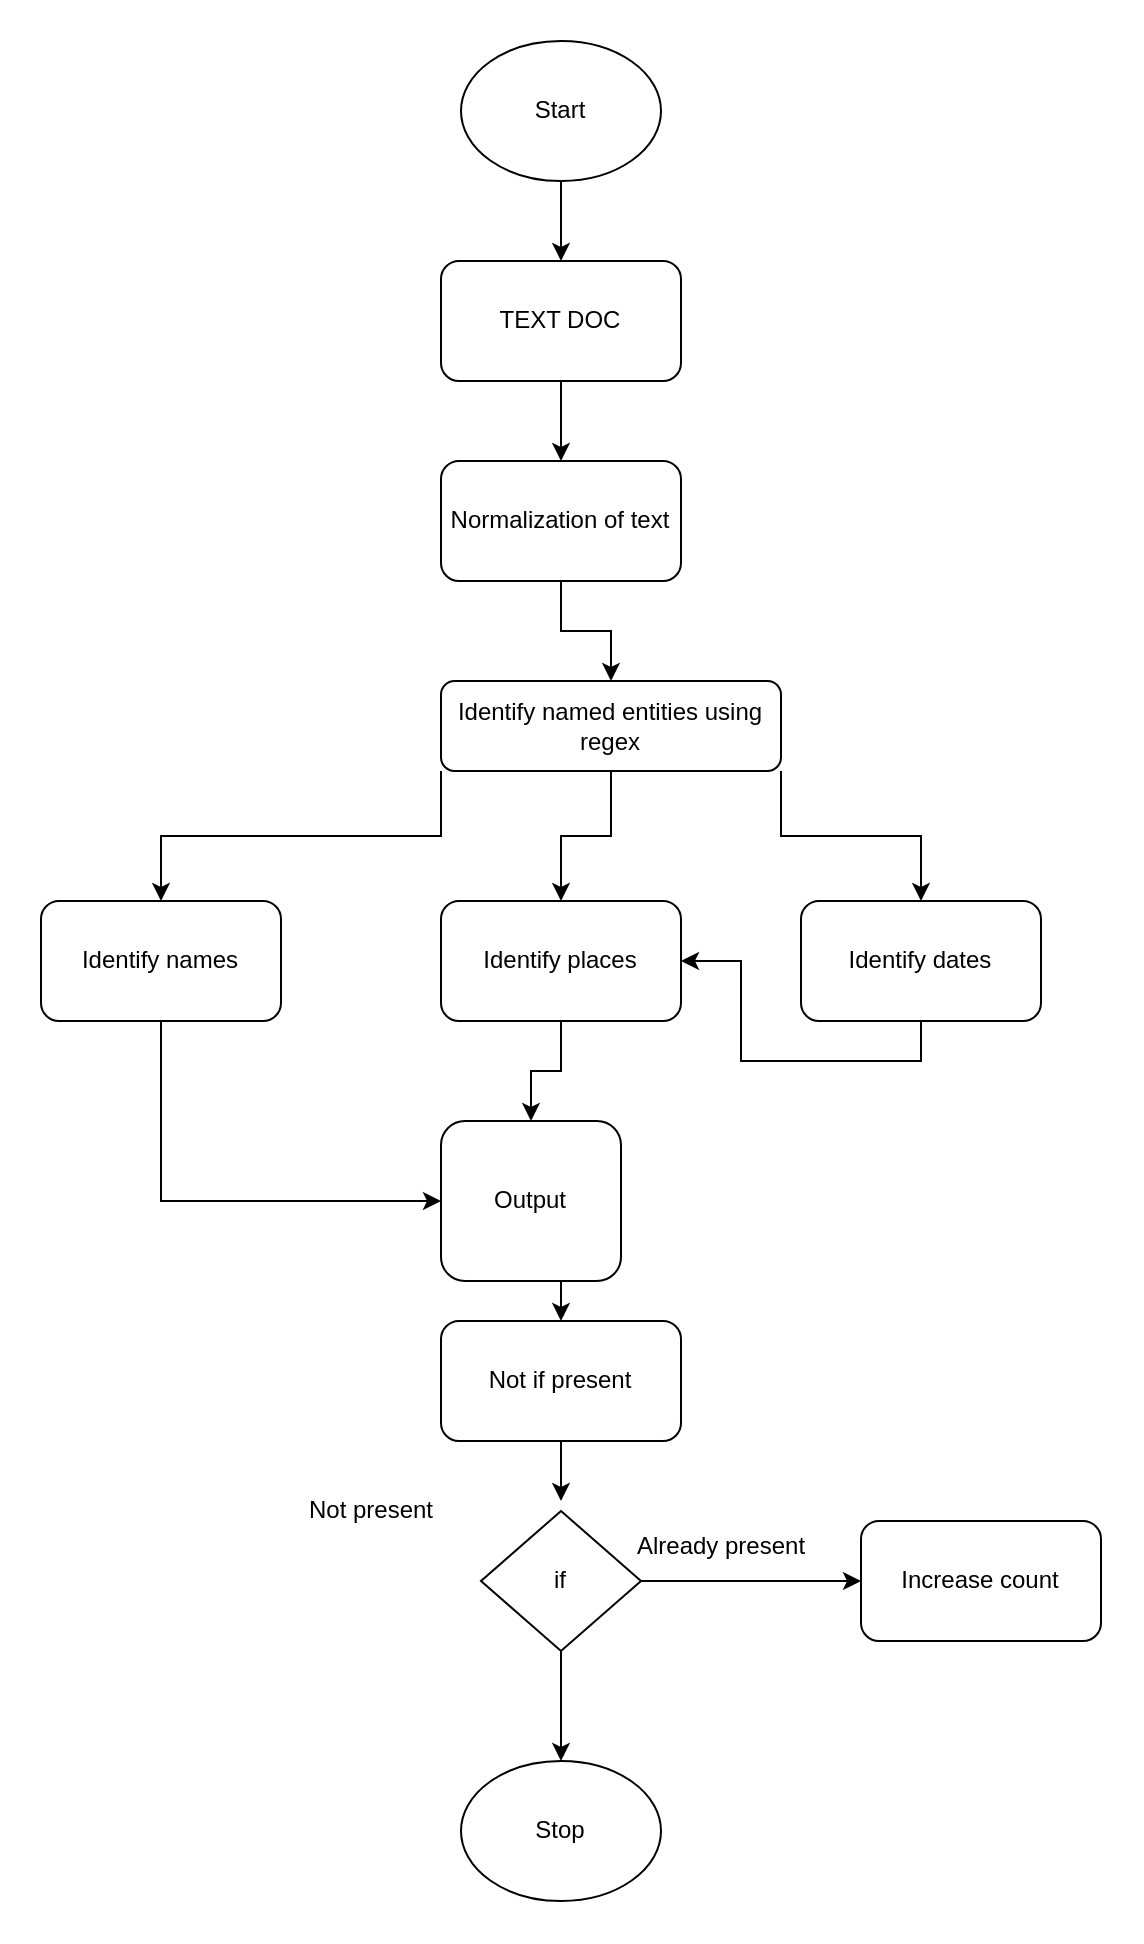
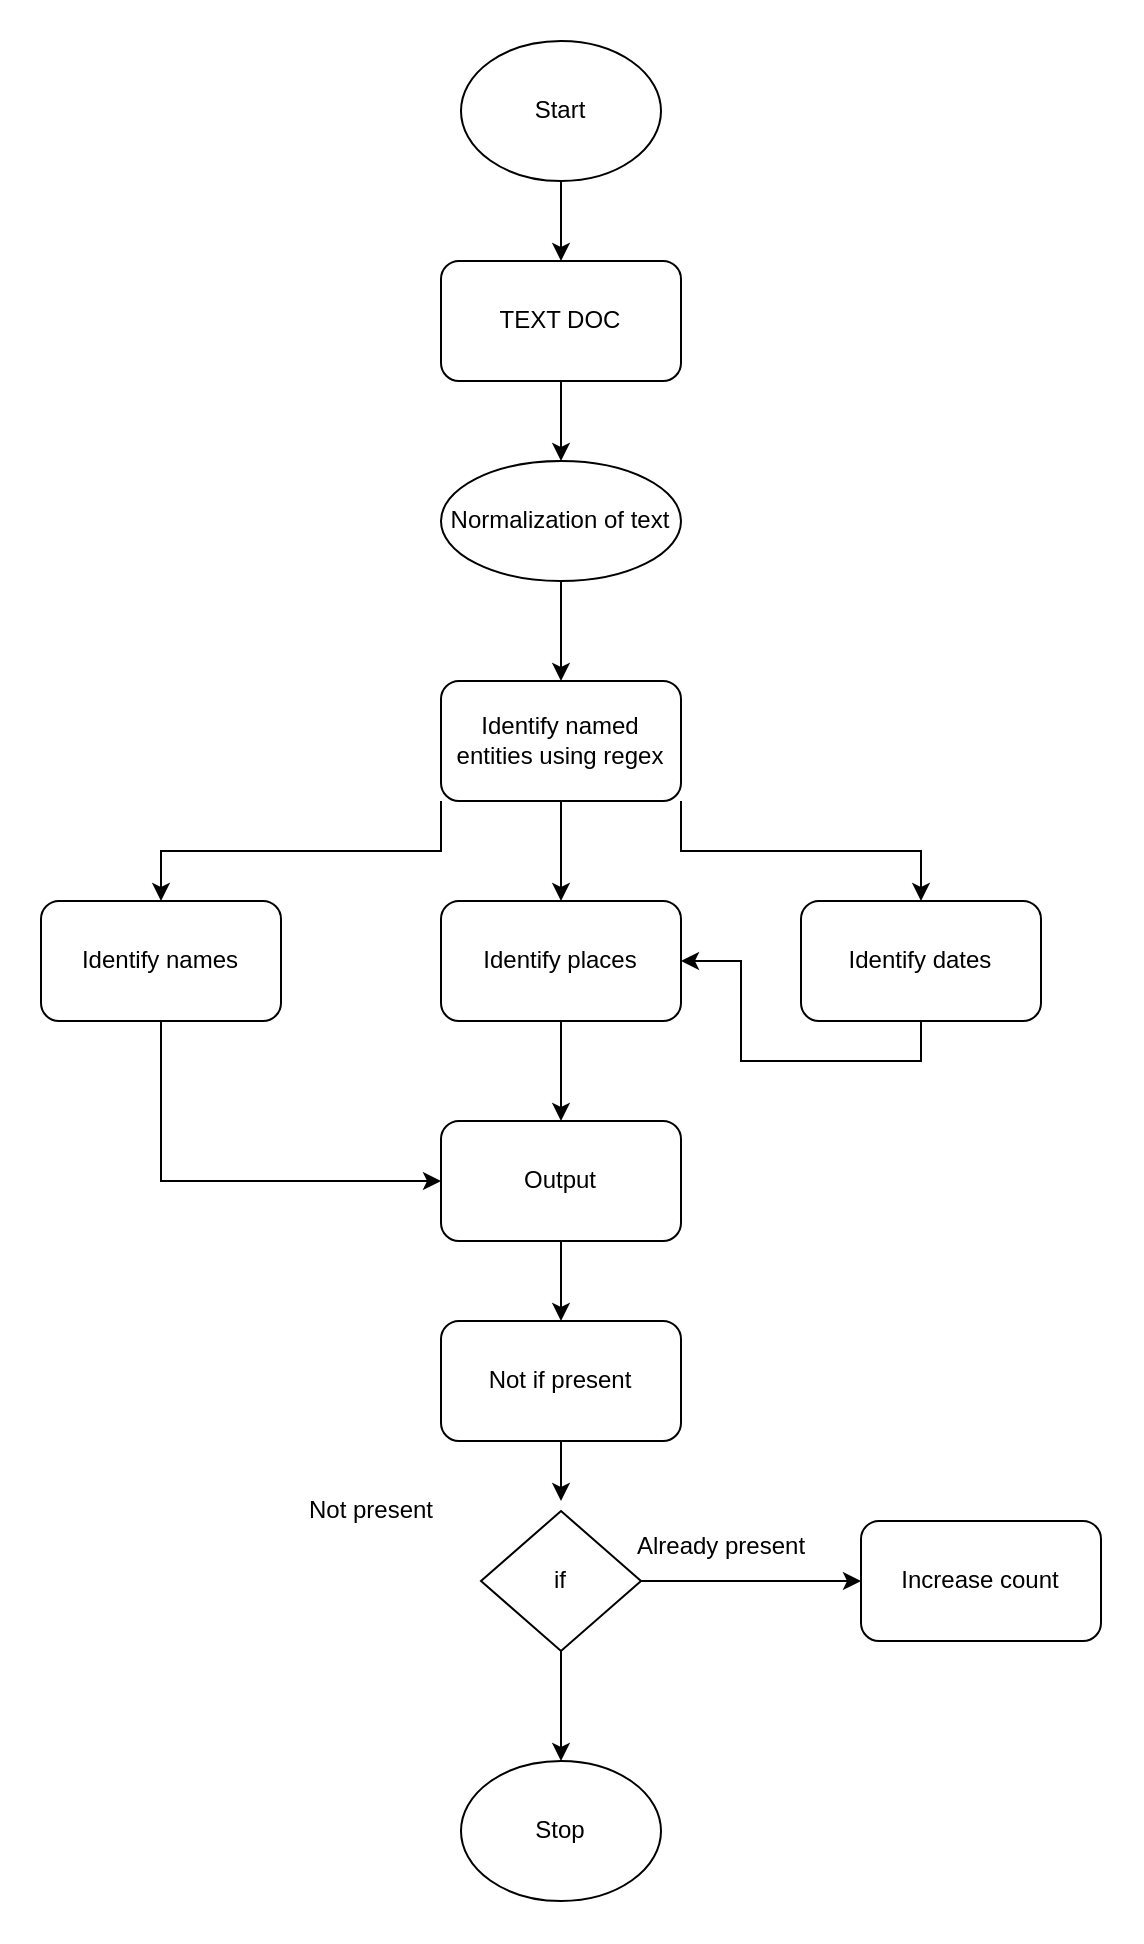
(561, 521) -> (561, 521)
(611, 726) -> (561, 741)
(531, 1201) -> (561, 1181)
